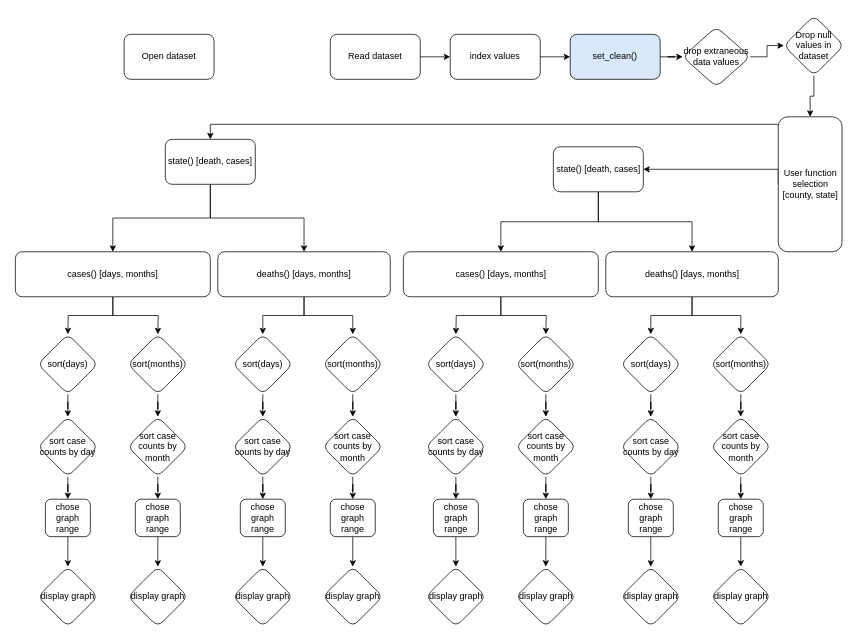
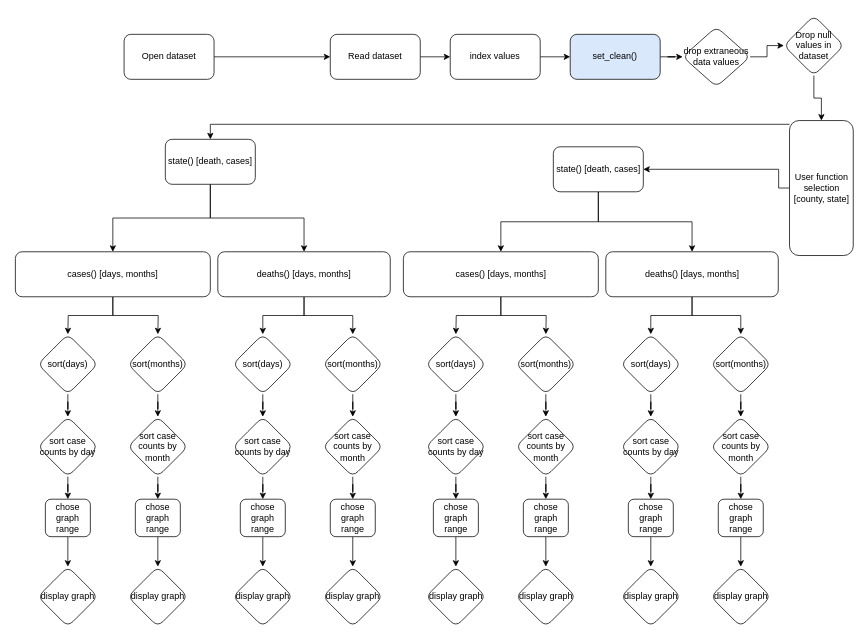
none -> (269, 57)
(810, 184) -> (822, 188)
